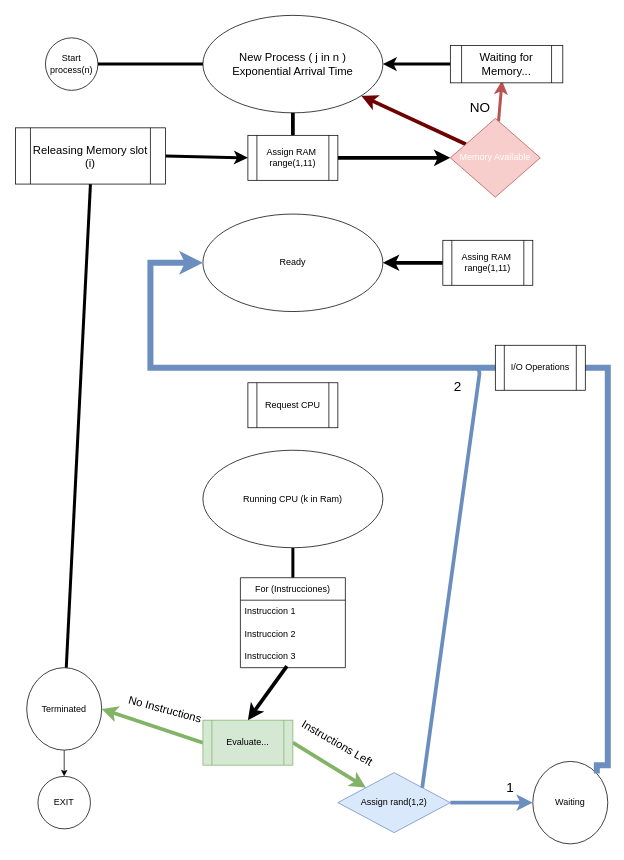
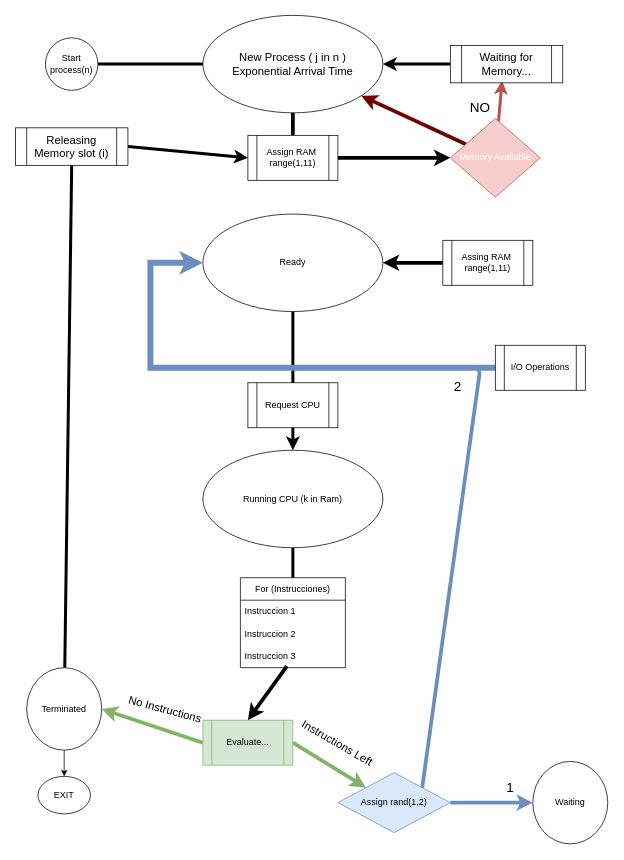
(90, 156) -> (72, 147)
none -> (293, 347)
(608, 564) -> none
(64, 803) -> (64, 795)
